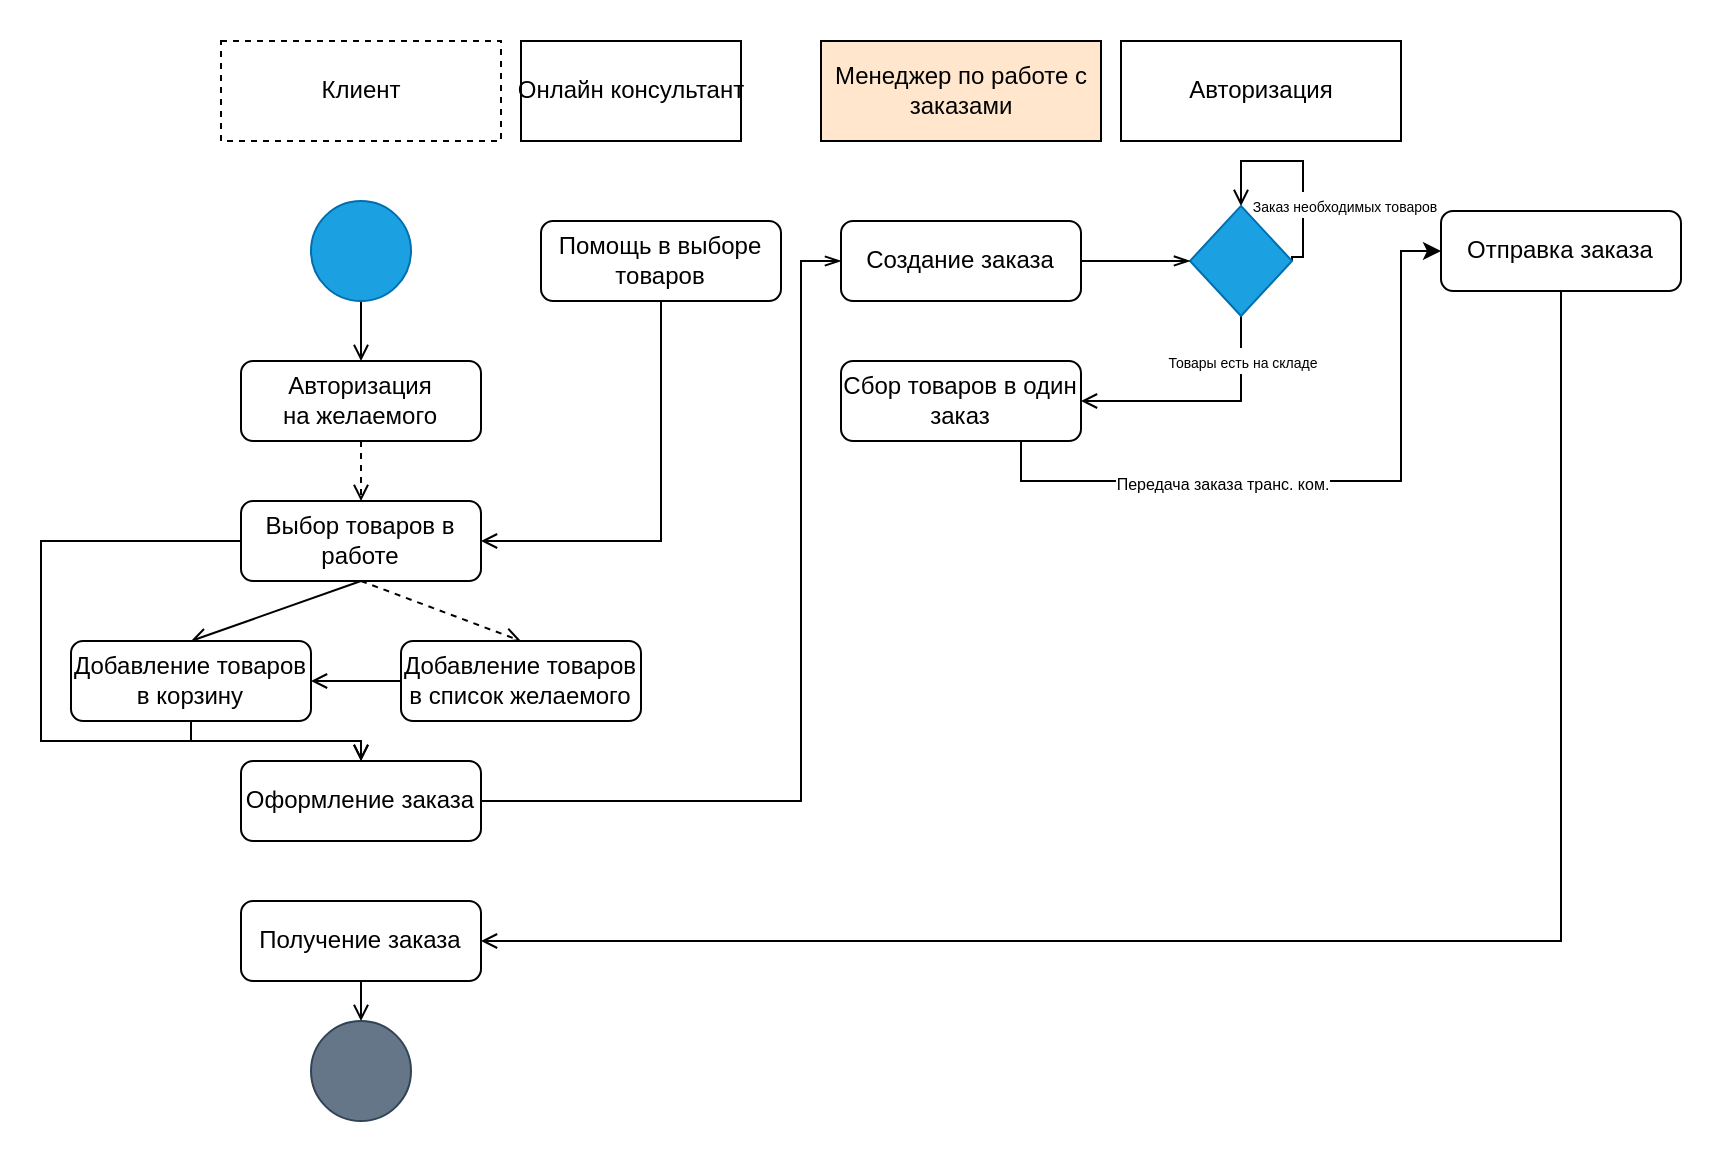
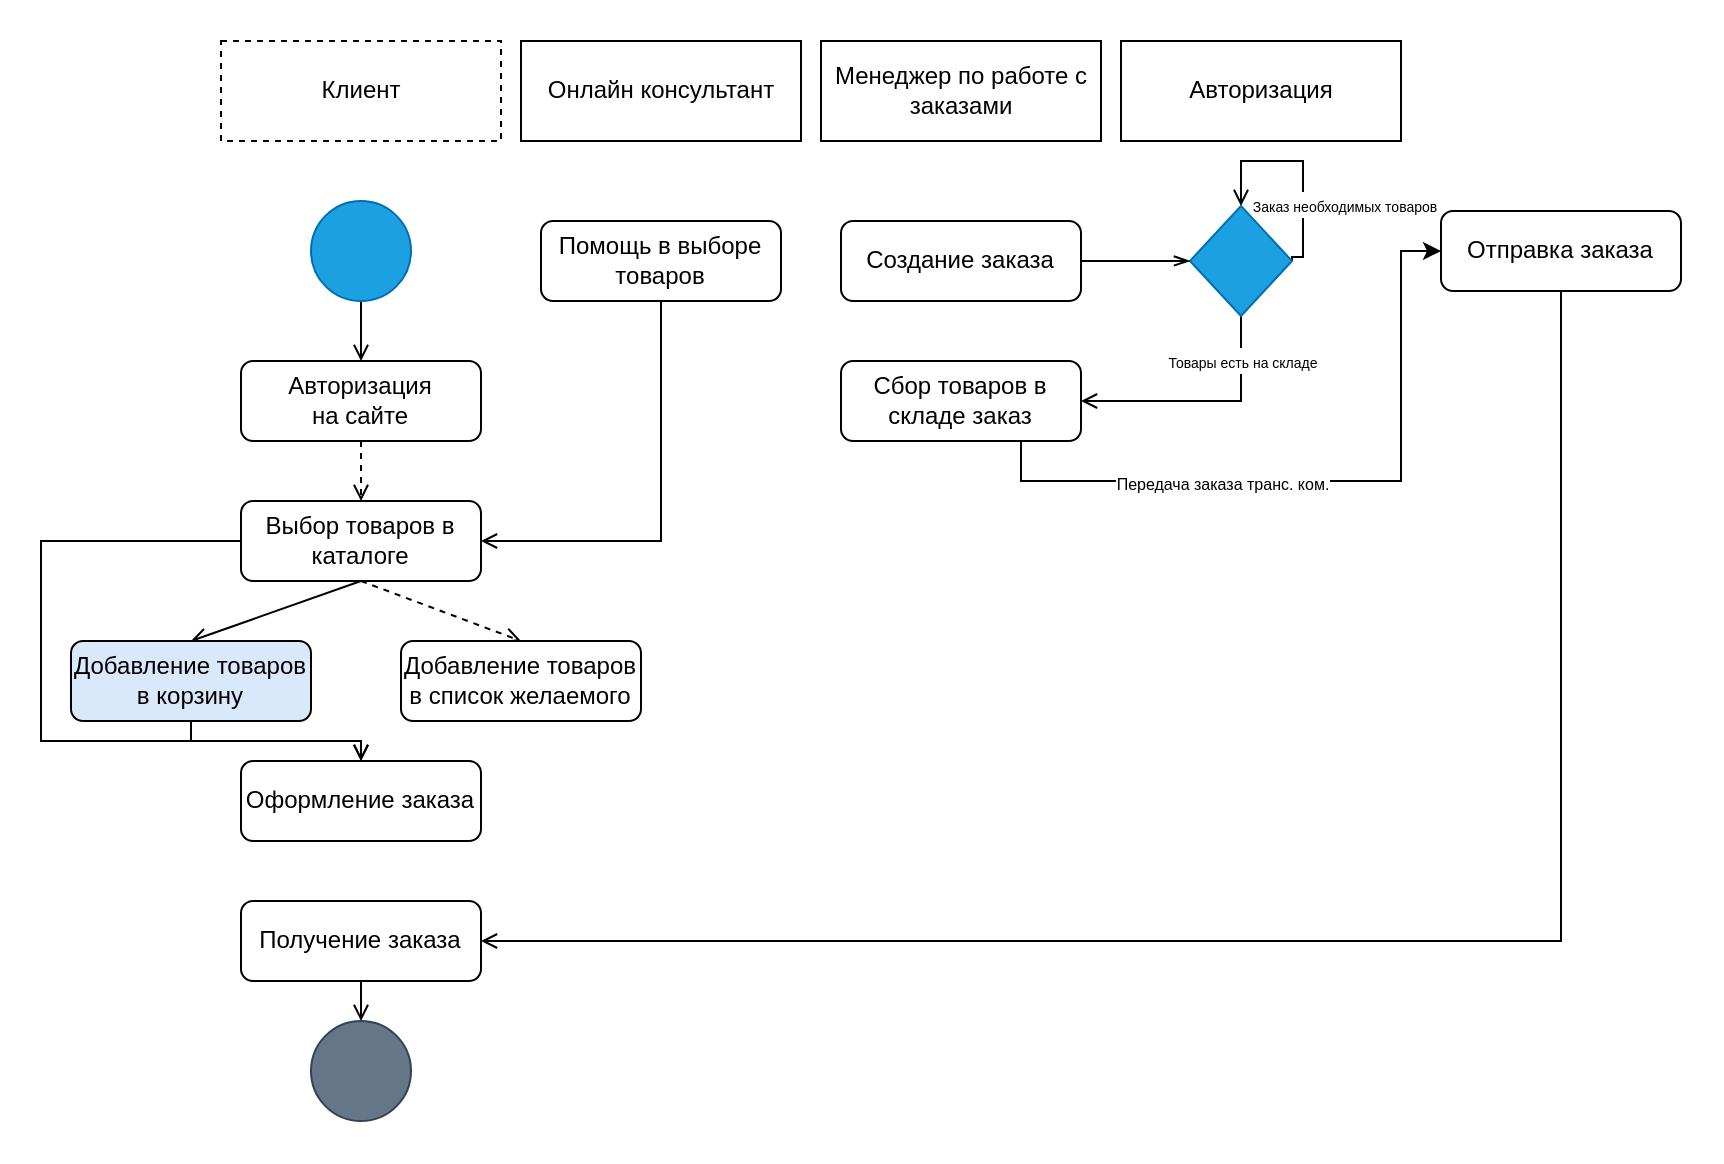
(631, 91) -> (661, 91)
(961, 91) -> (961, 91)
(361, 401) -> (361, 401)
(961, 401) -> (961, 401)
(361, 541) -> (361, 541)
(801, 674) -> none
(191, 681) -> (191, 681)
(359, 681) -> none
